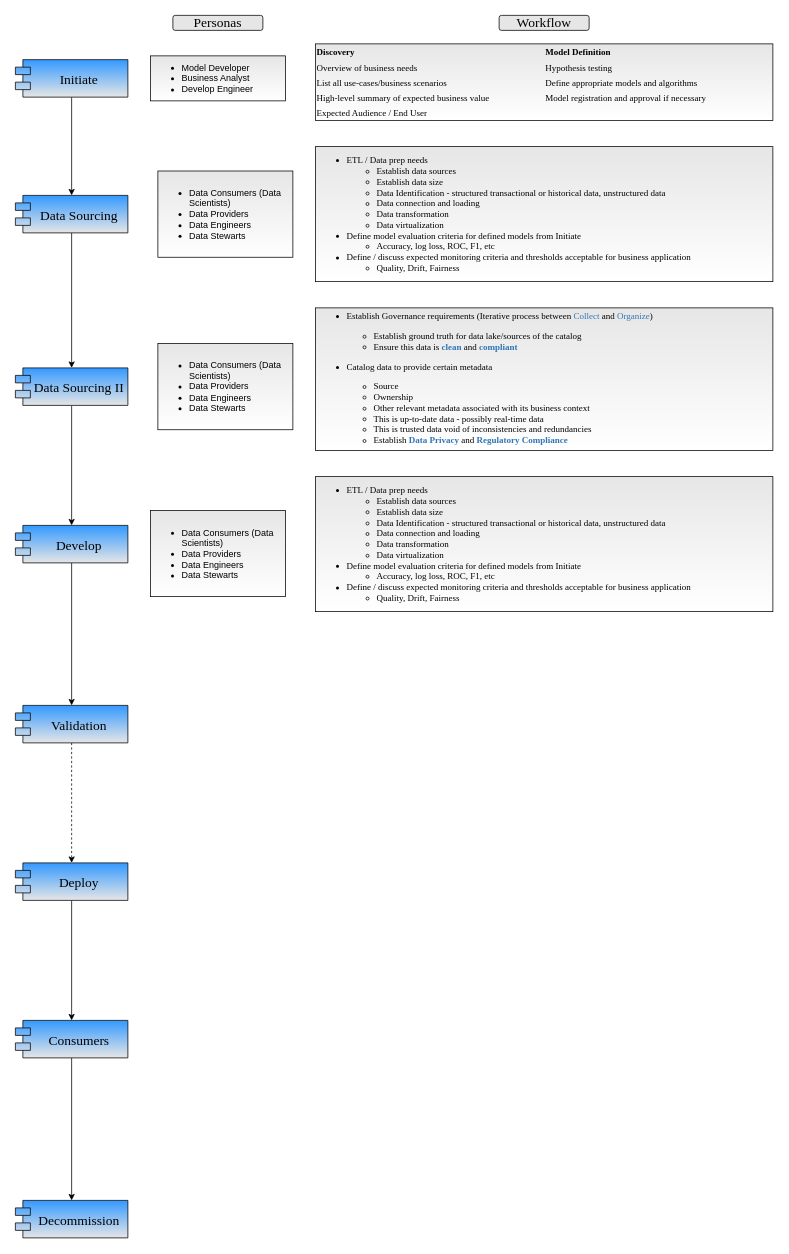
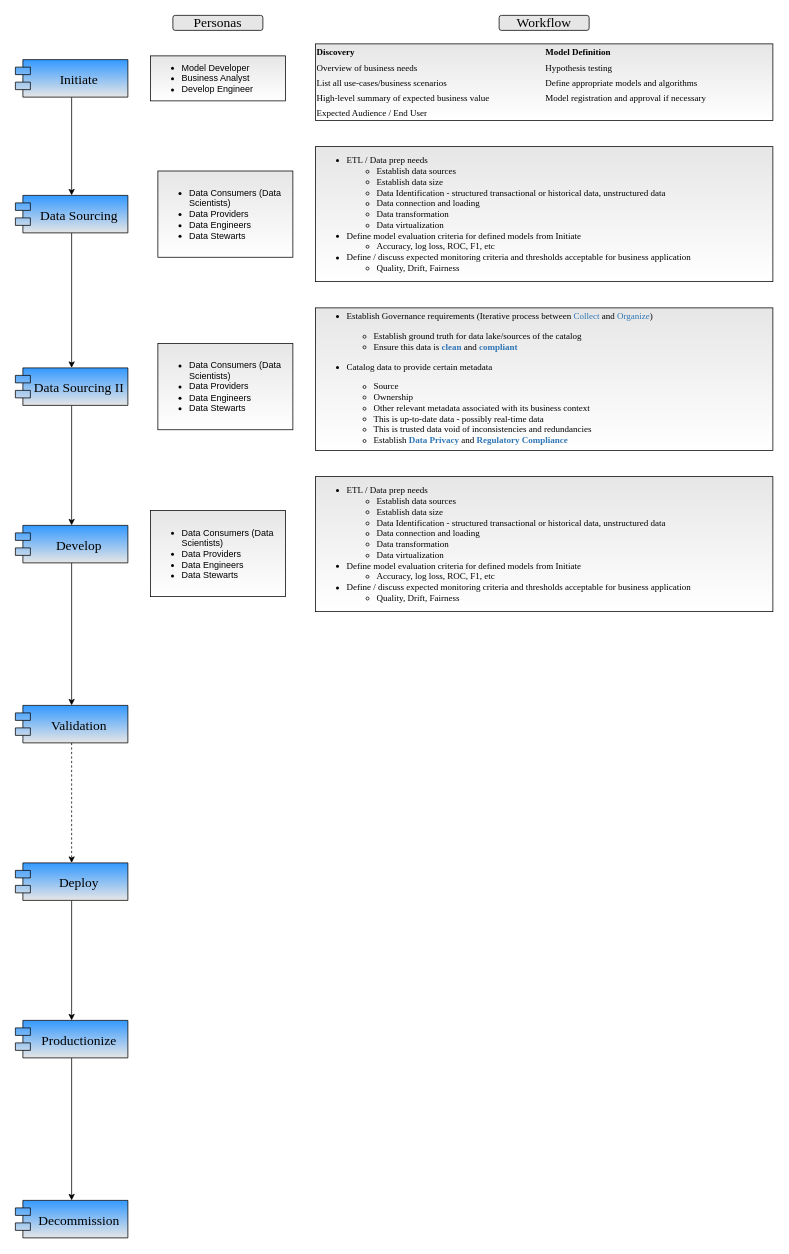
(79, 1040) -> (79, 1040)
